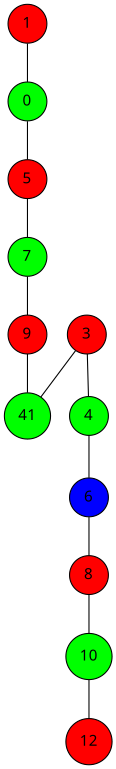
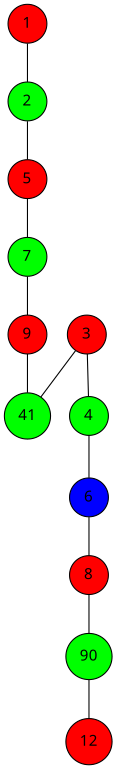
(27, 101) -> (27, 101)
(89, 657) -> (89, 657)
